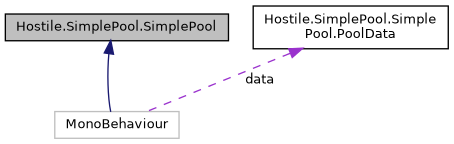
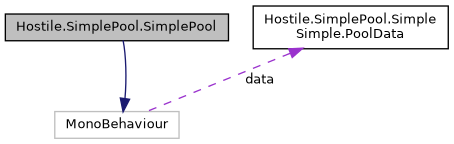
(351, 27) -> (351, 27)
(108, 83) -> (126, 69)
